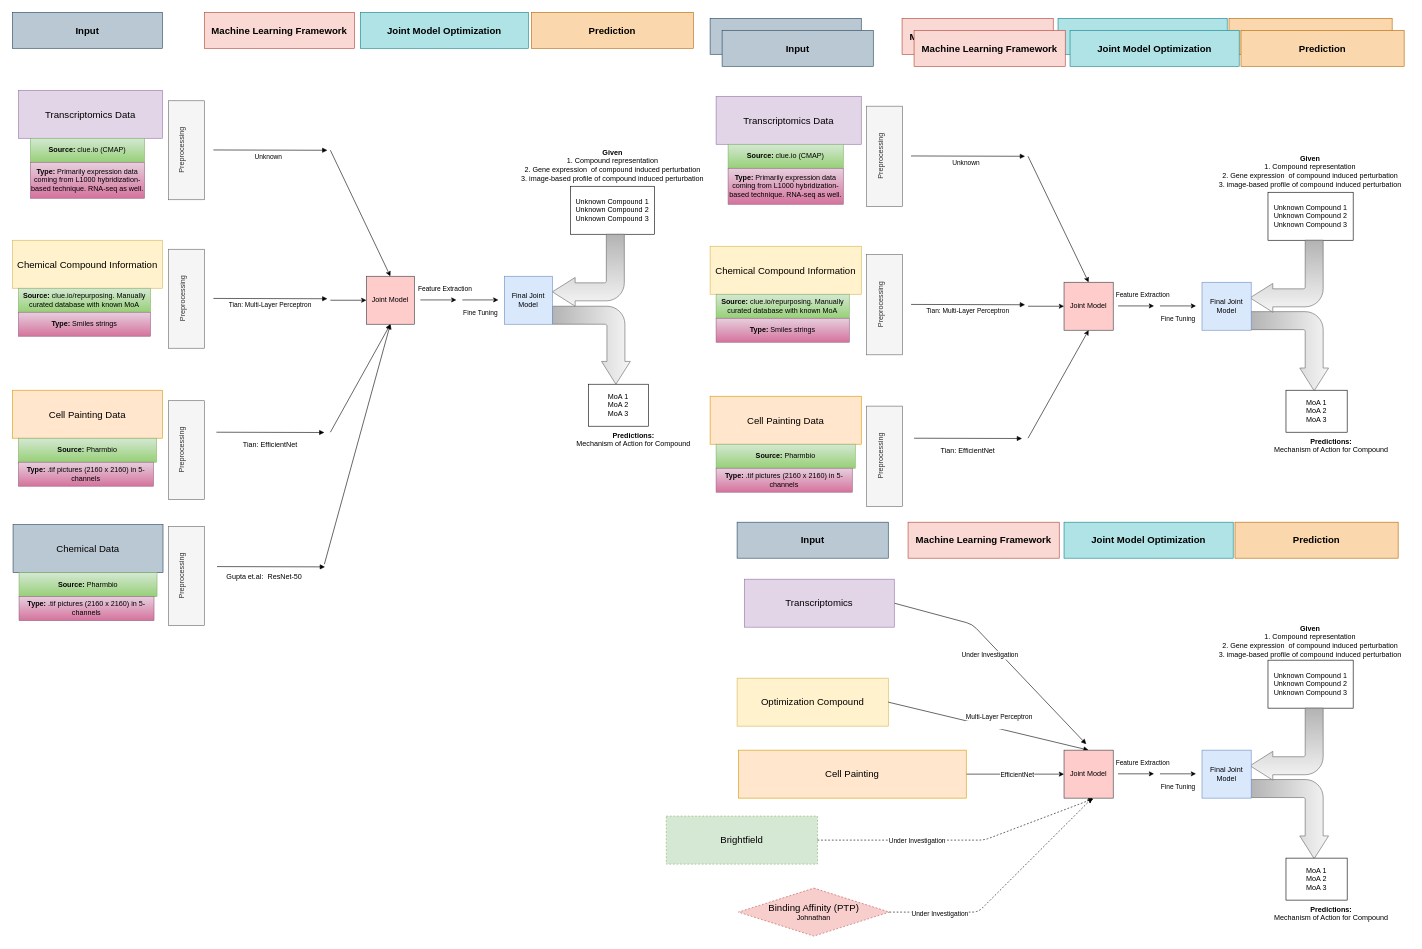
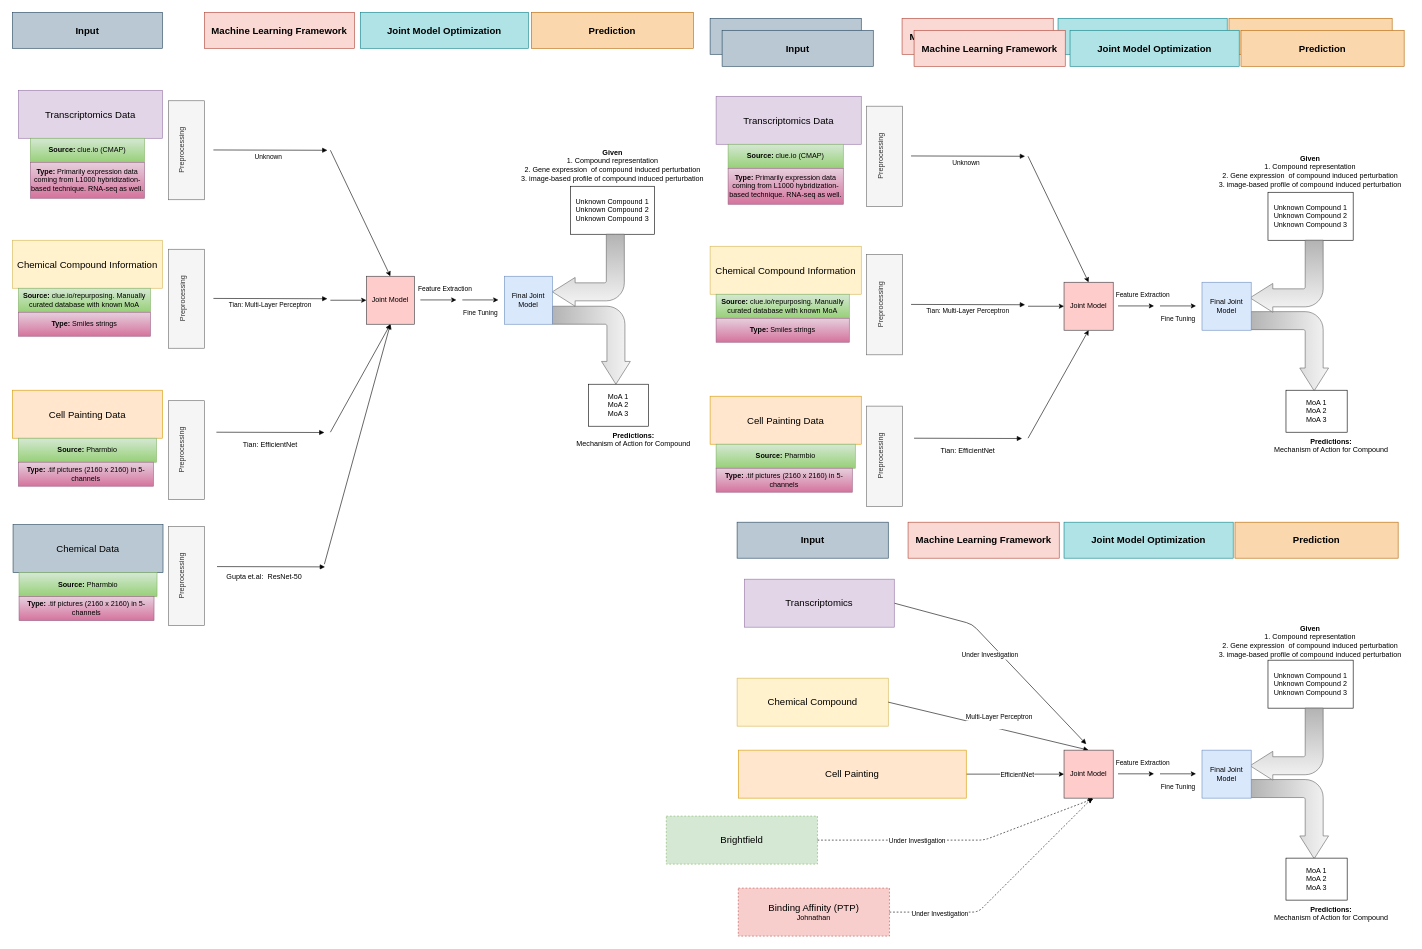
(813, 702) -> (813, 702)
(814, 912) -> (814, 912)
